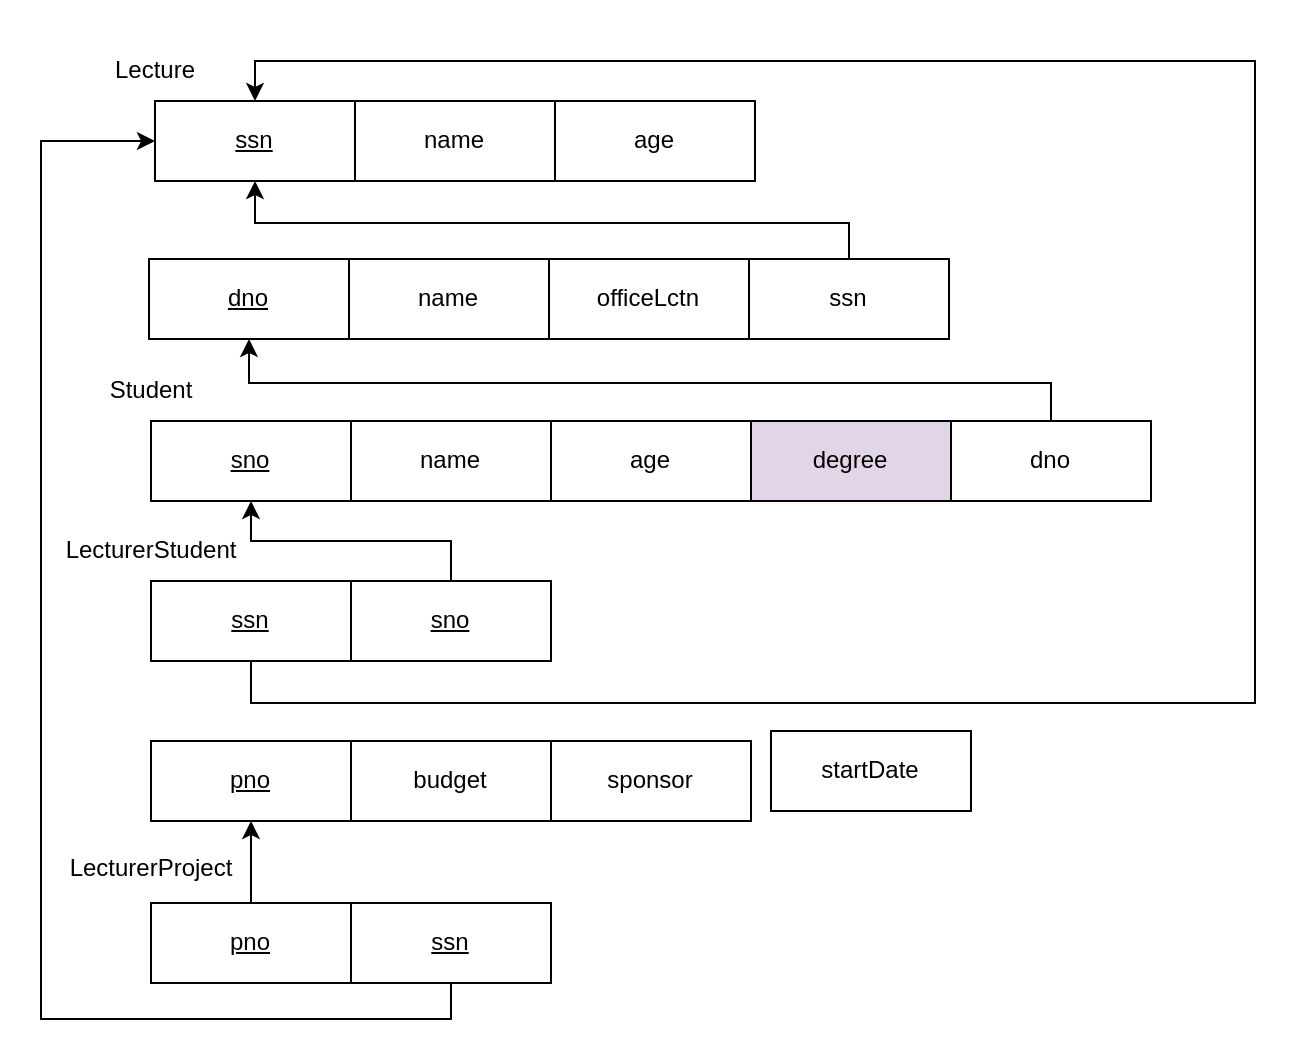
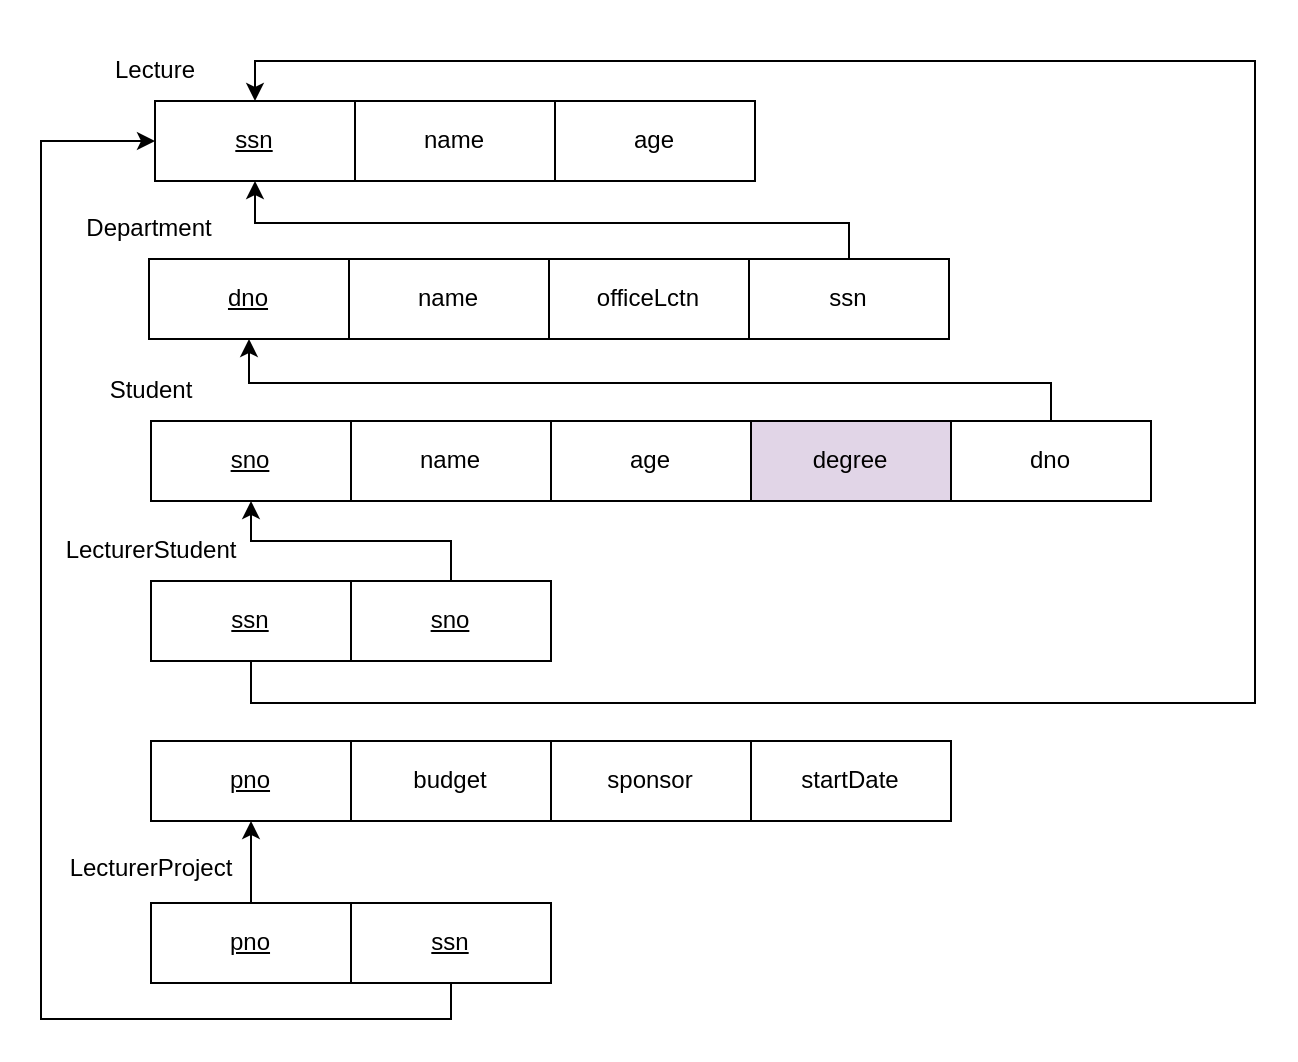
none -> (149, 229)
(871, 771) -> (851, 781)
